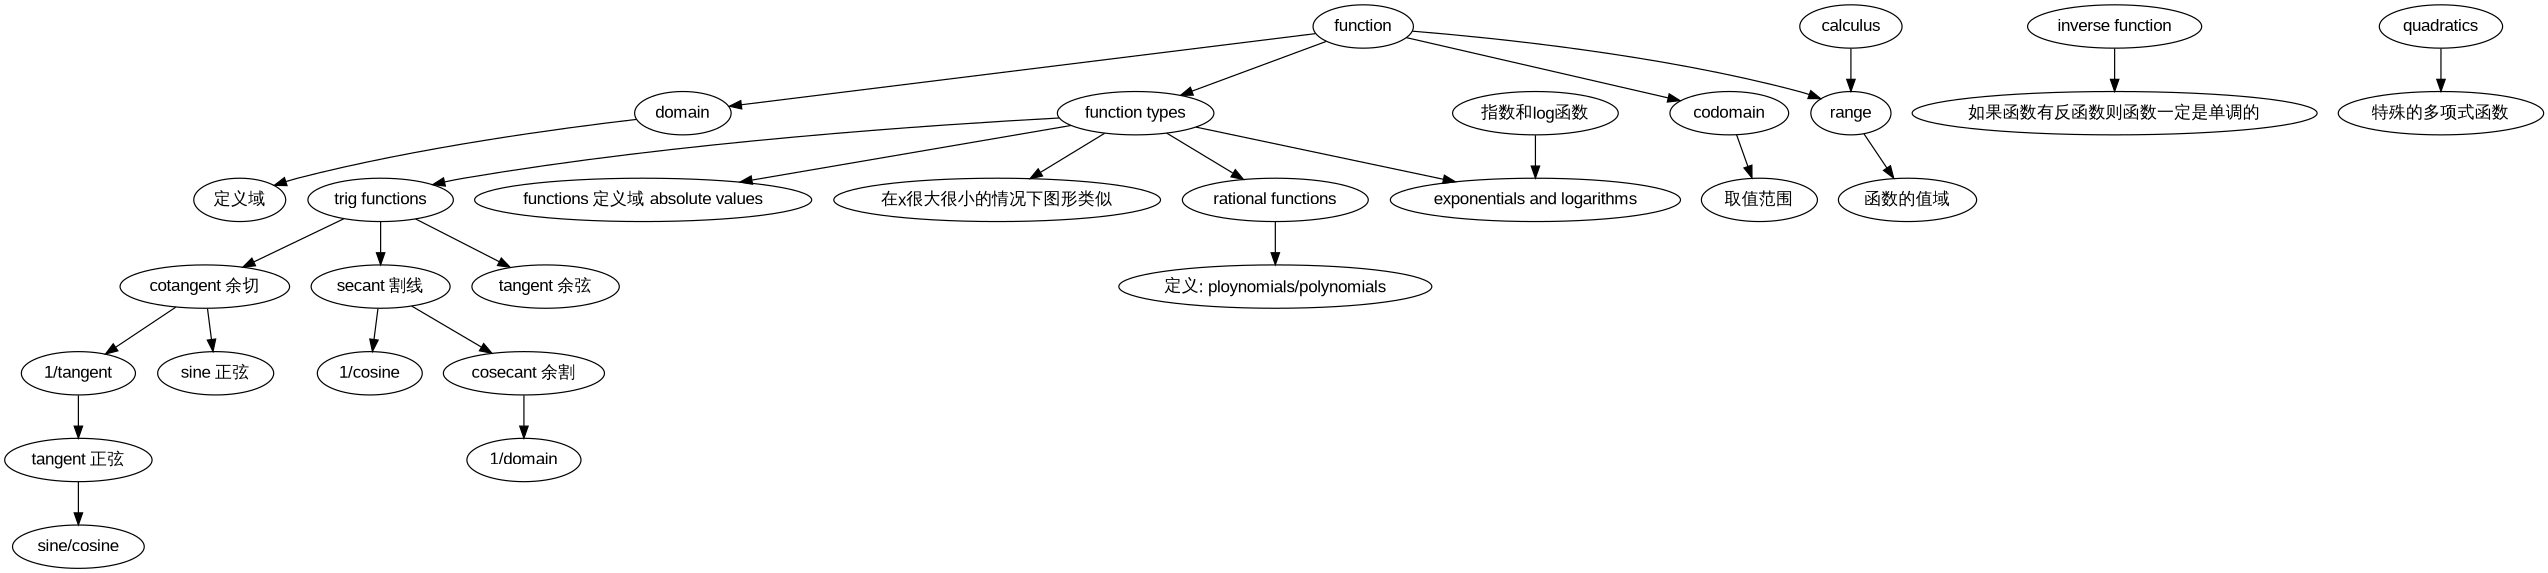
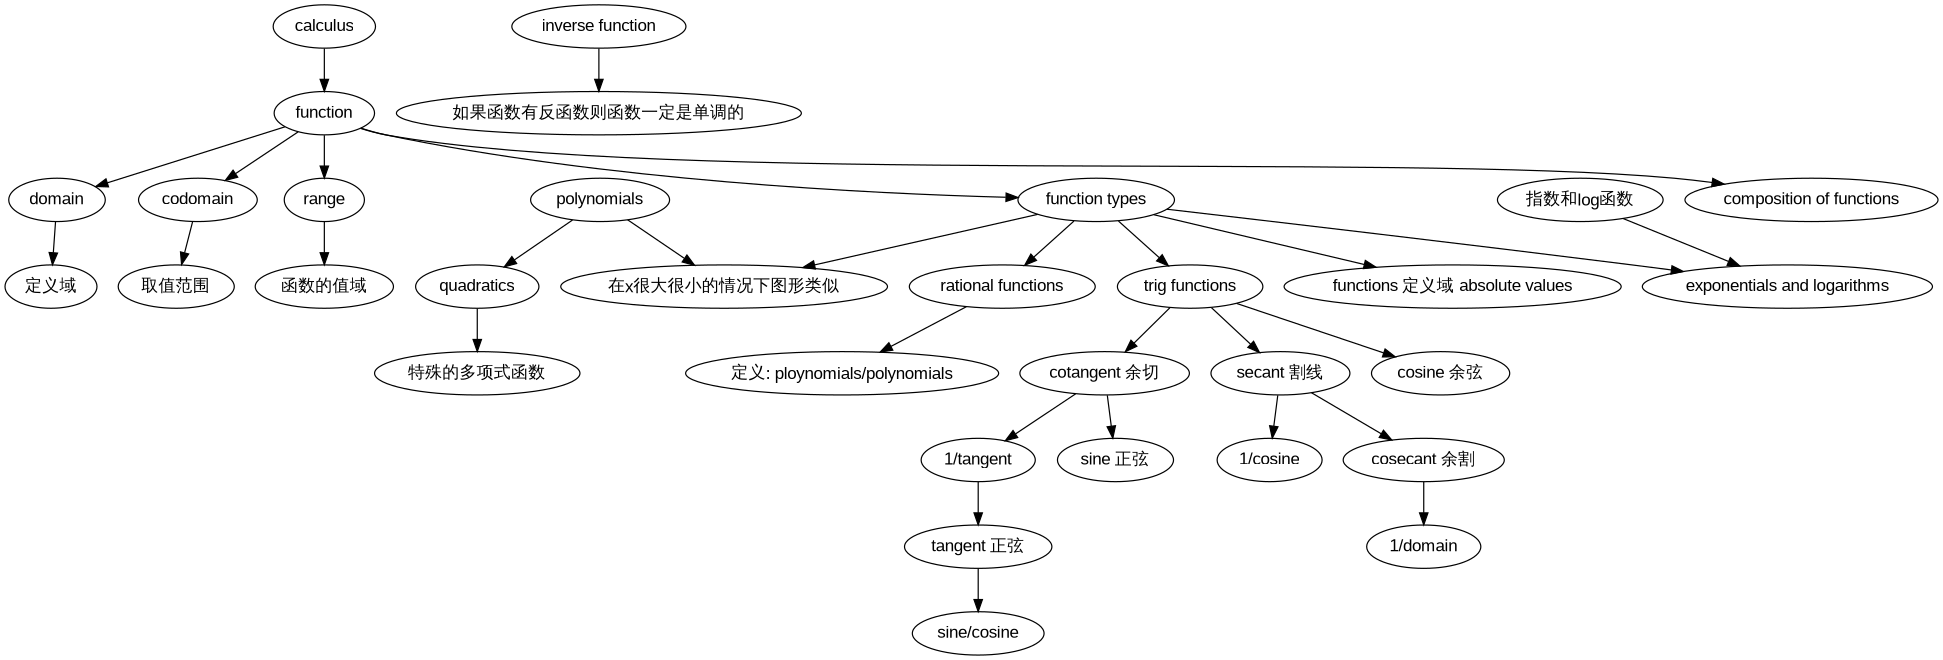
(1851, 64) -> (324, 64)
none -> (600, 200)
none -> (1811, 200)
(546, 287) -> (1441, 373)
